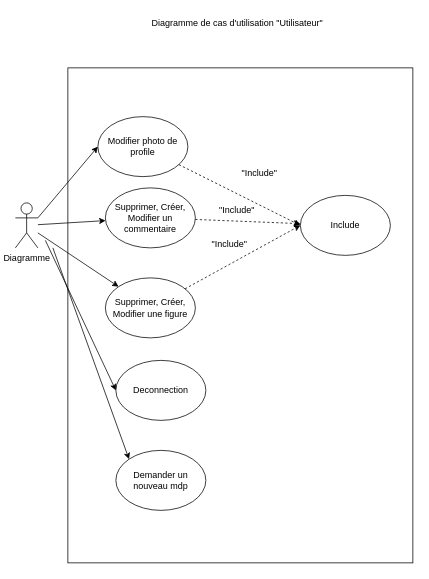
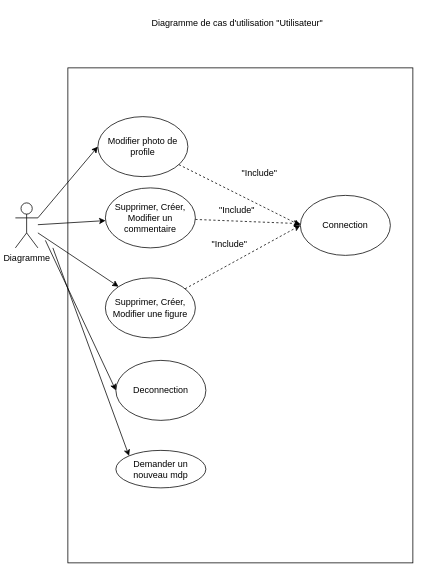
(345, 225) -> (345, 225)
(161, 480) -> (161, 469)
